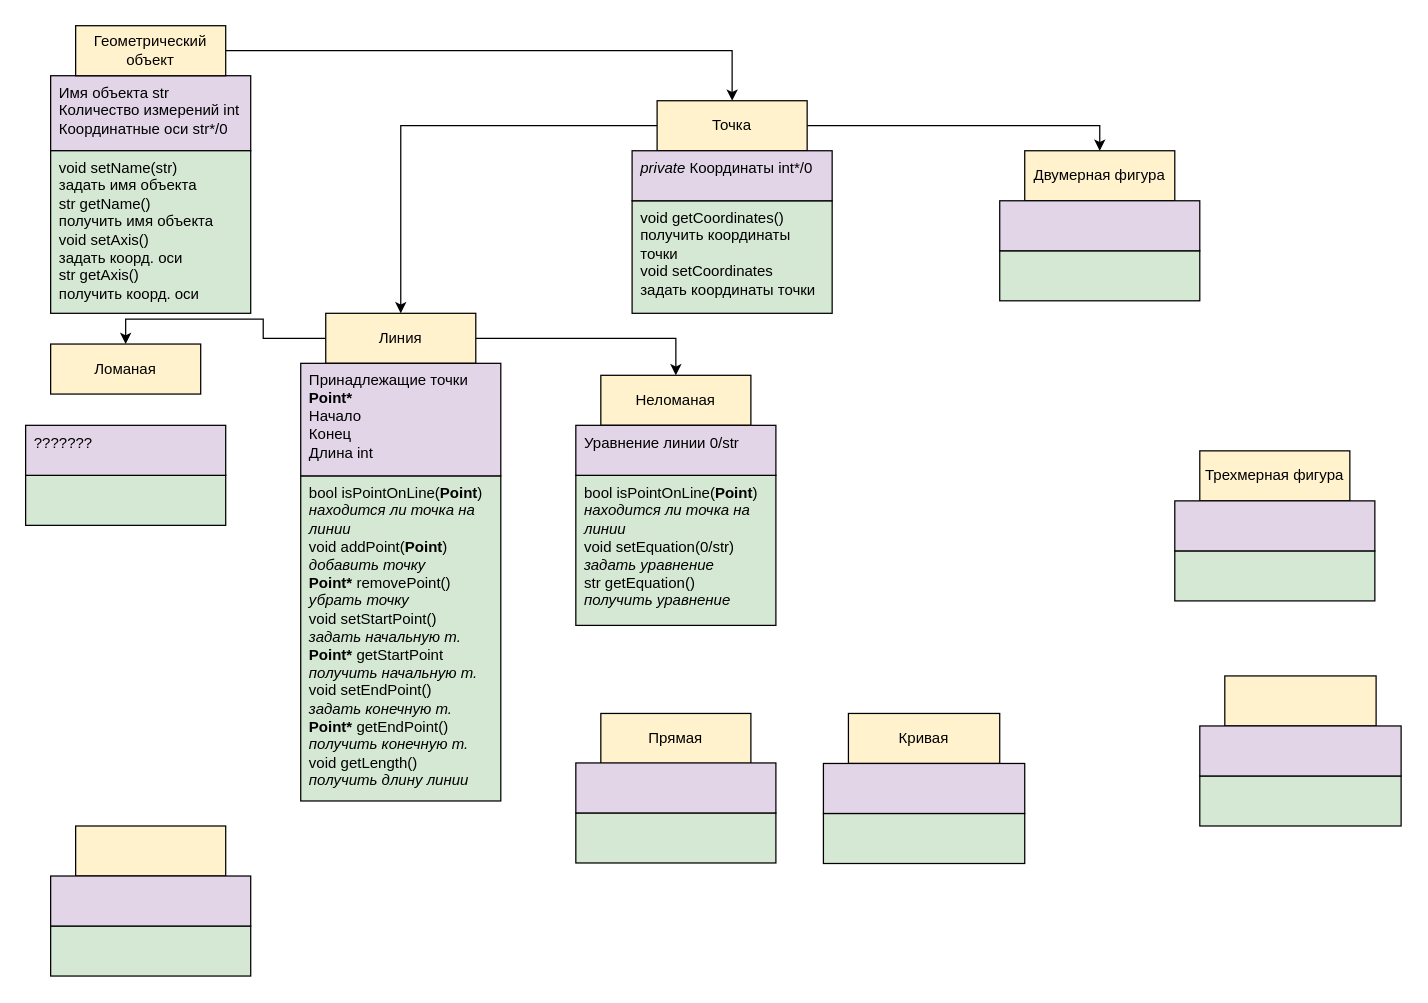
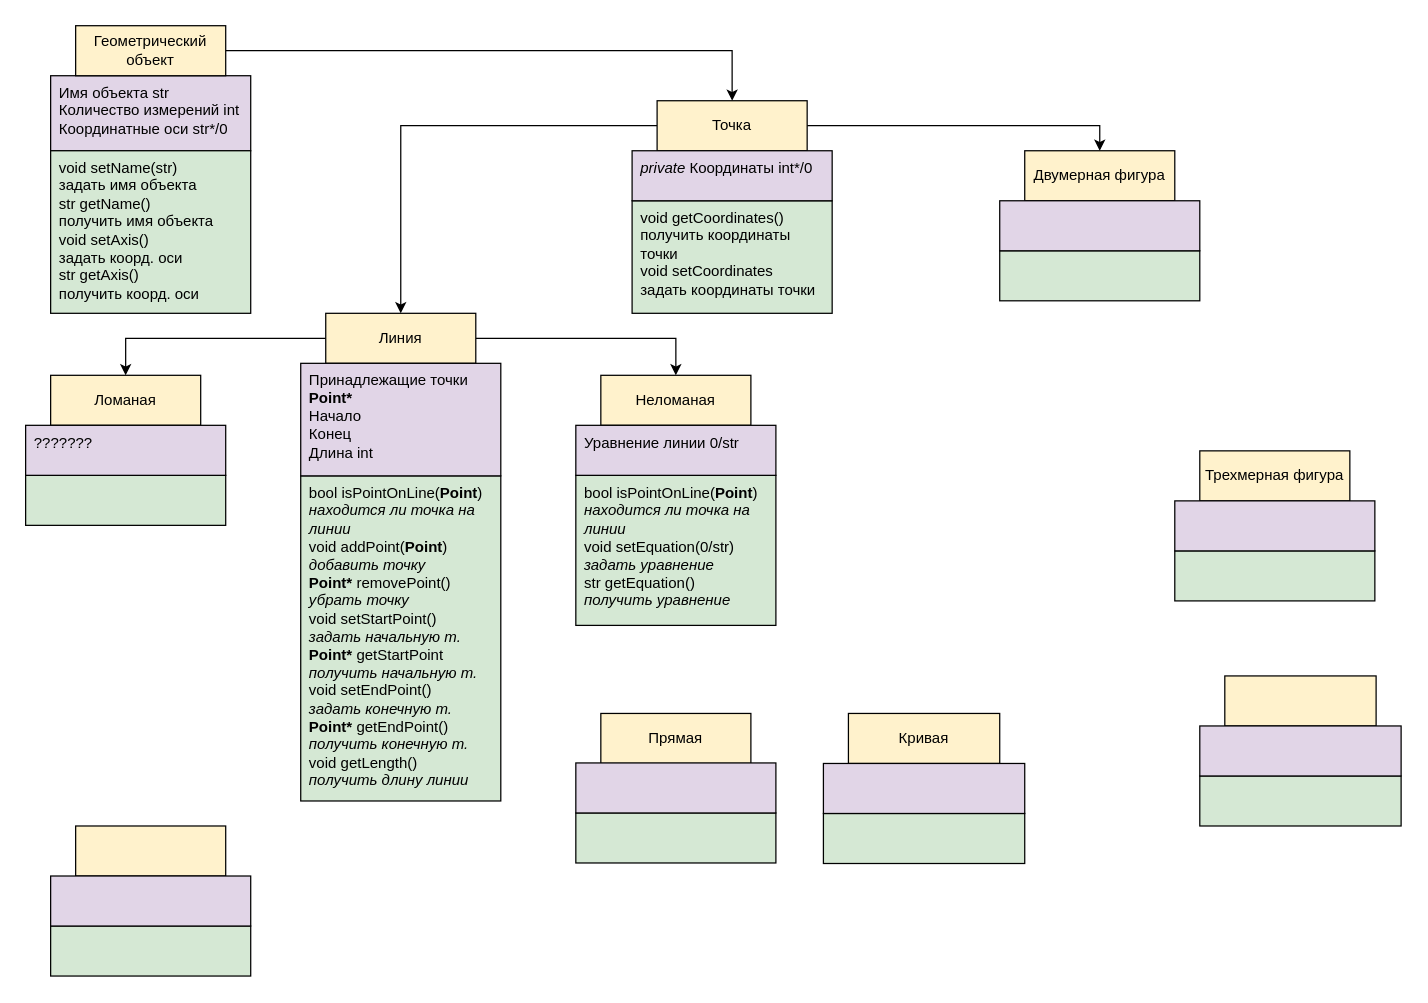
(126, 369) -> (126, 400)
